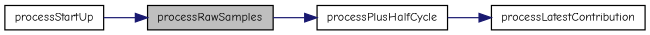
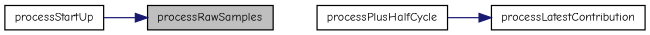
(289, 18) -> none
